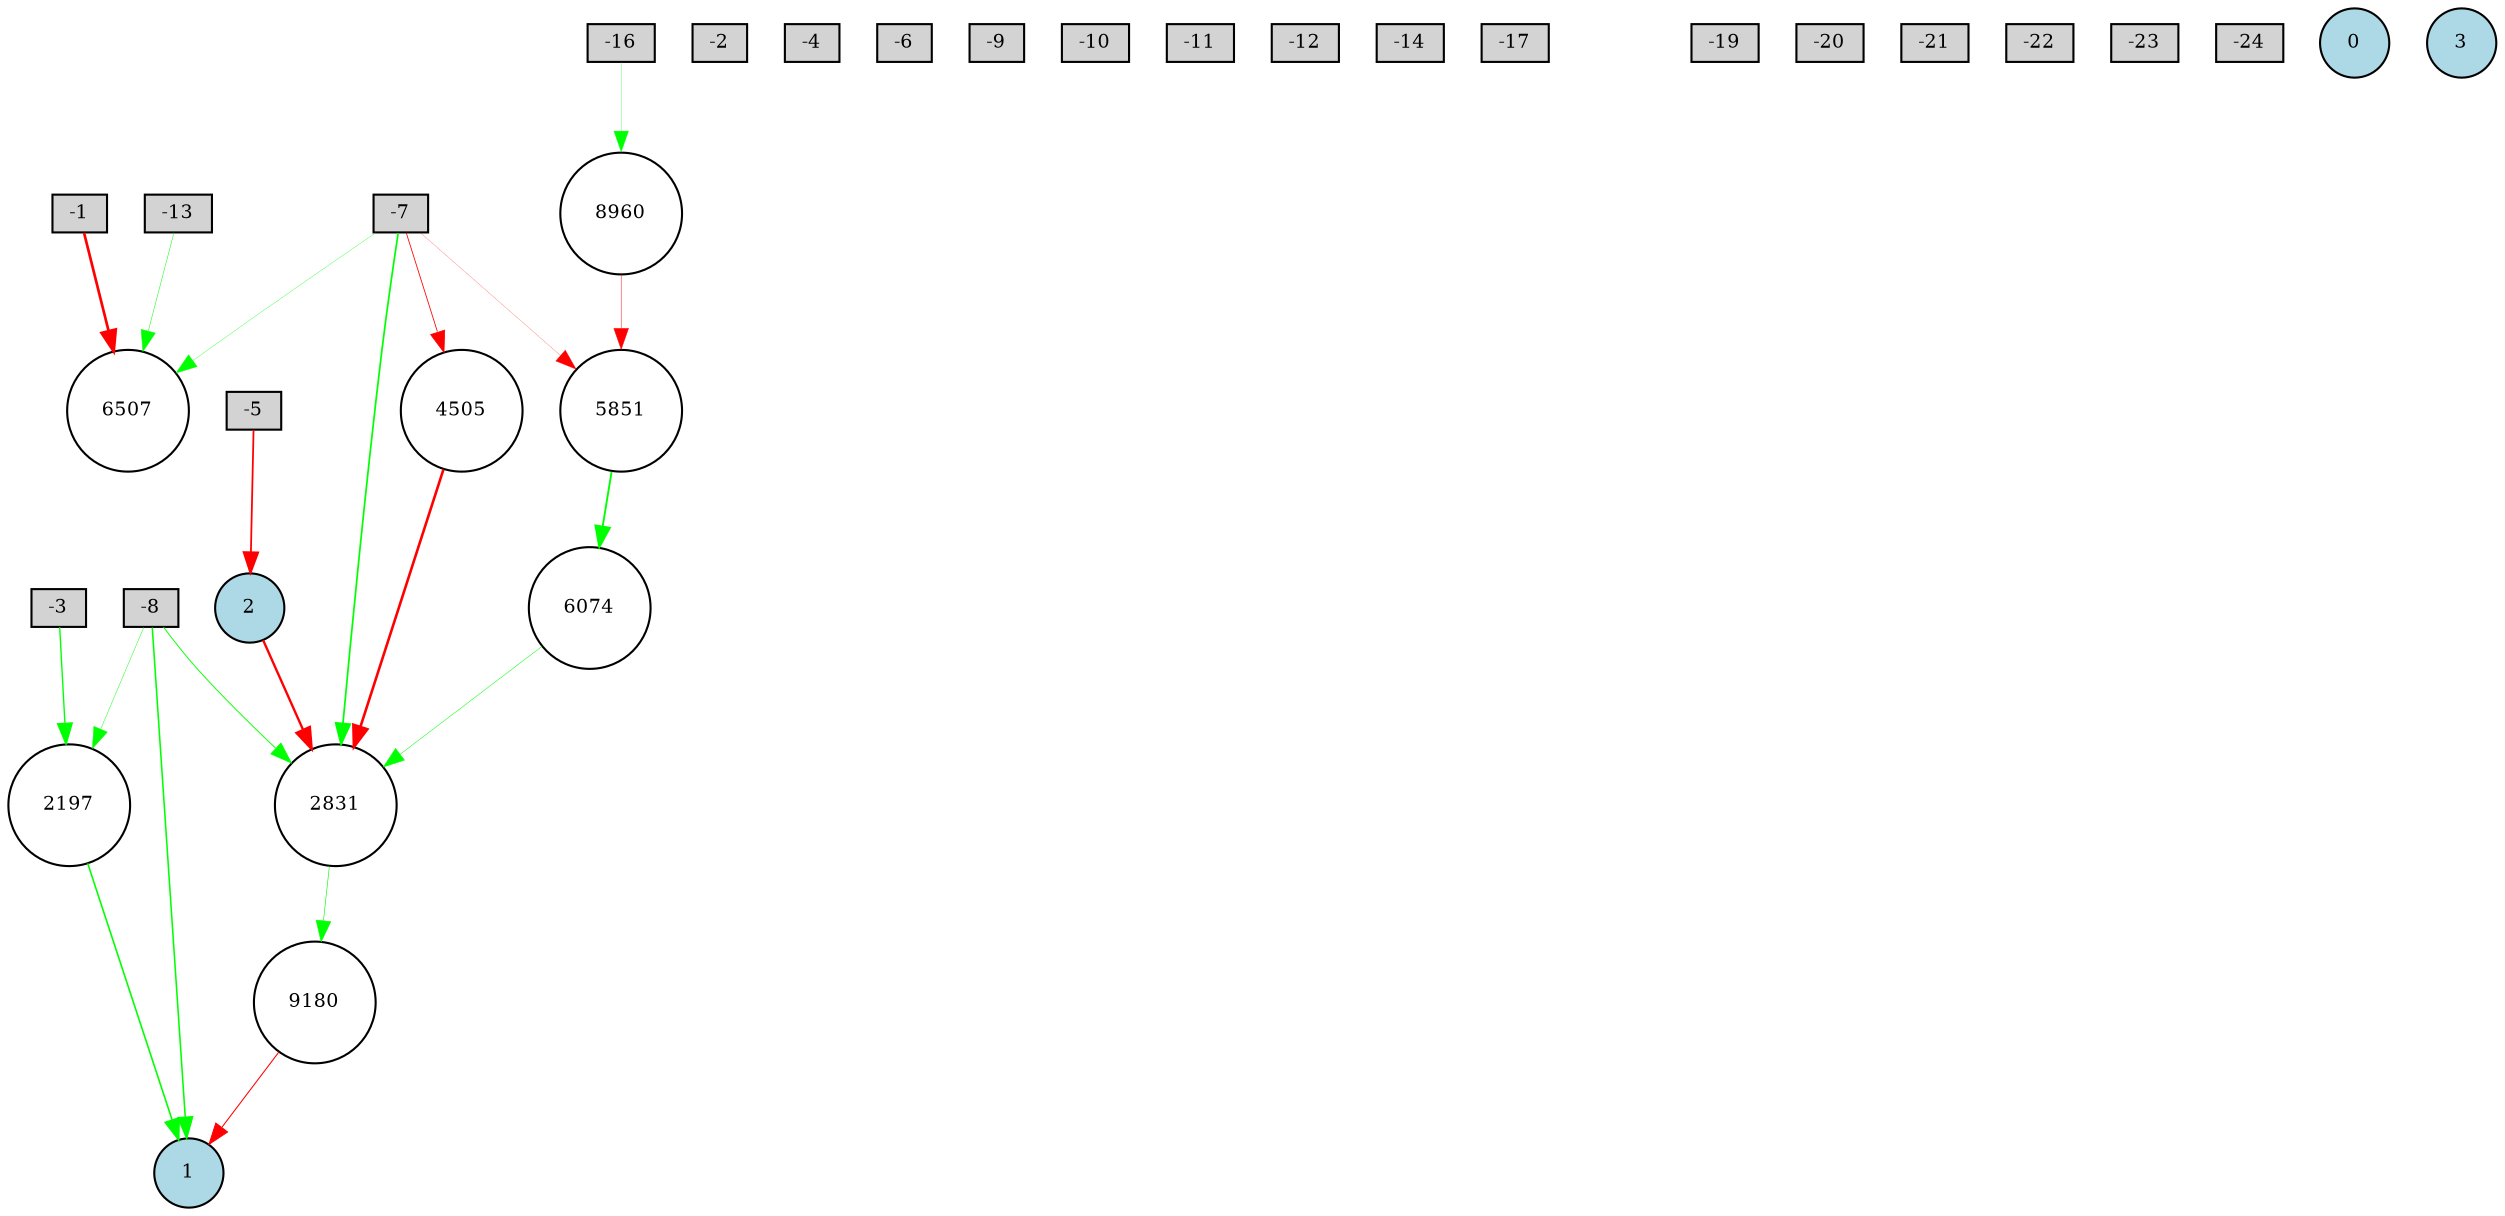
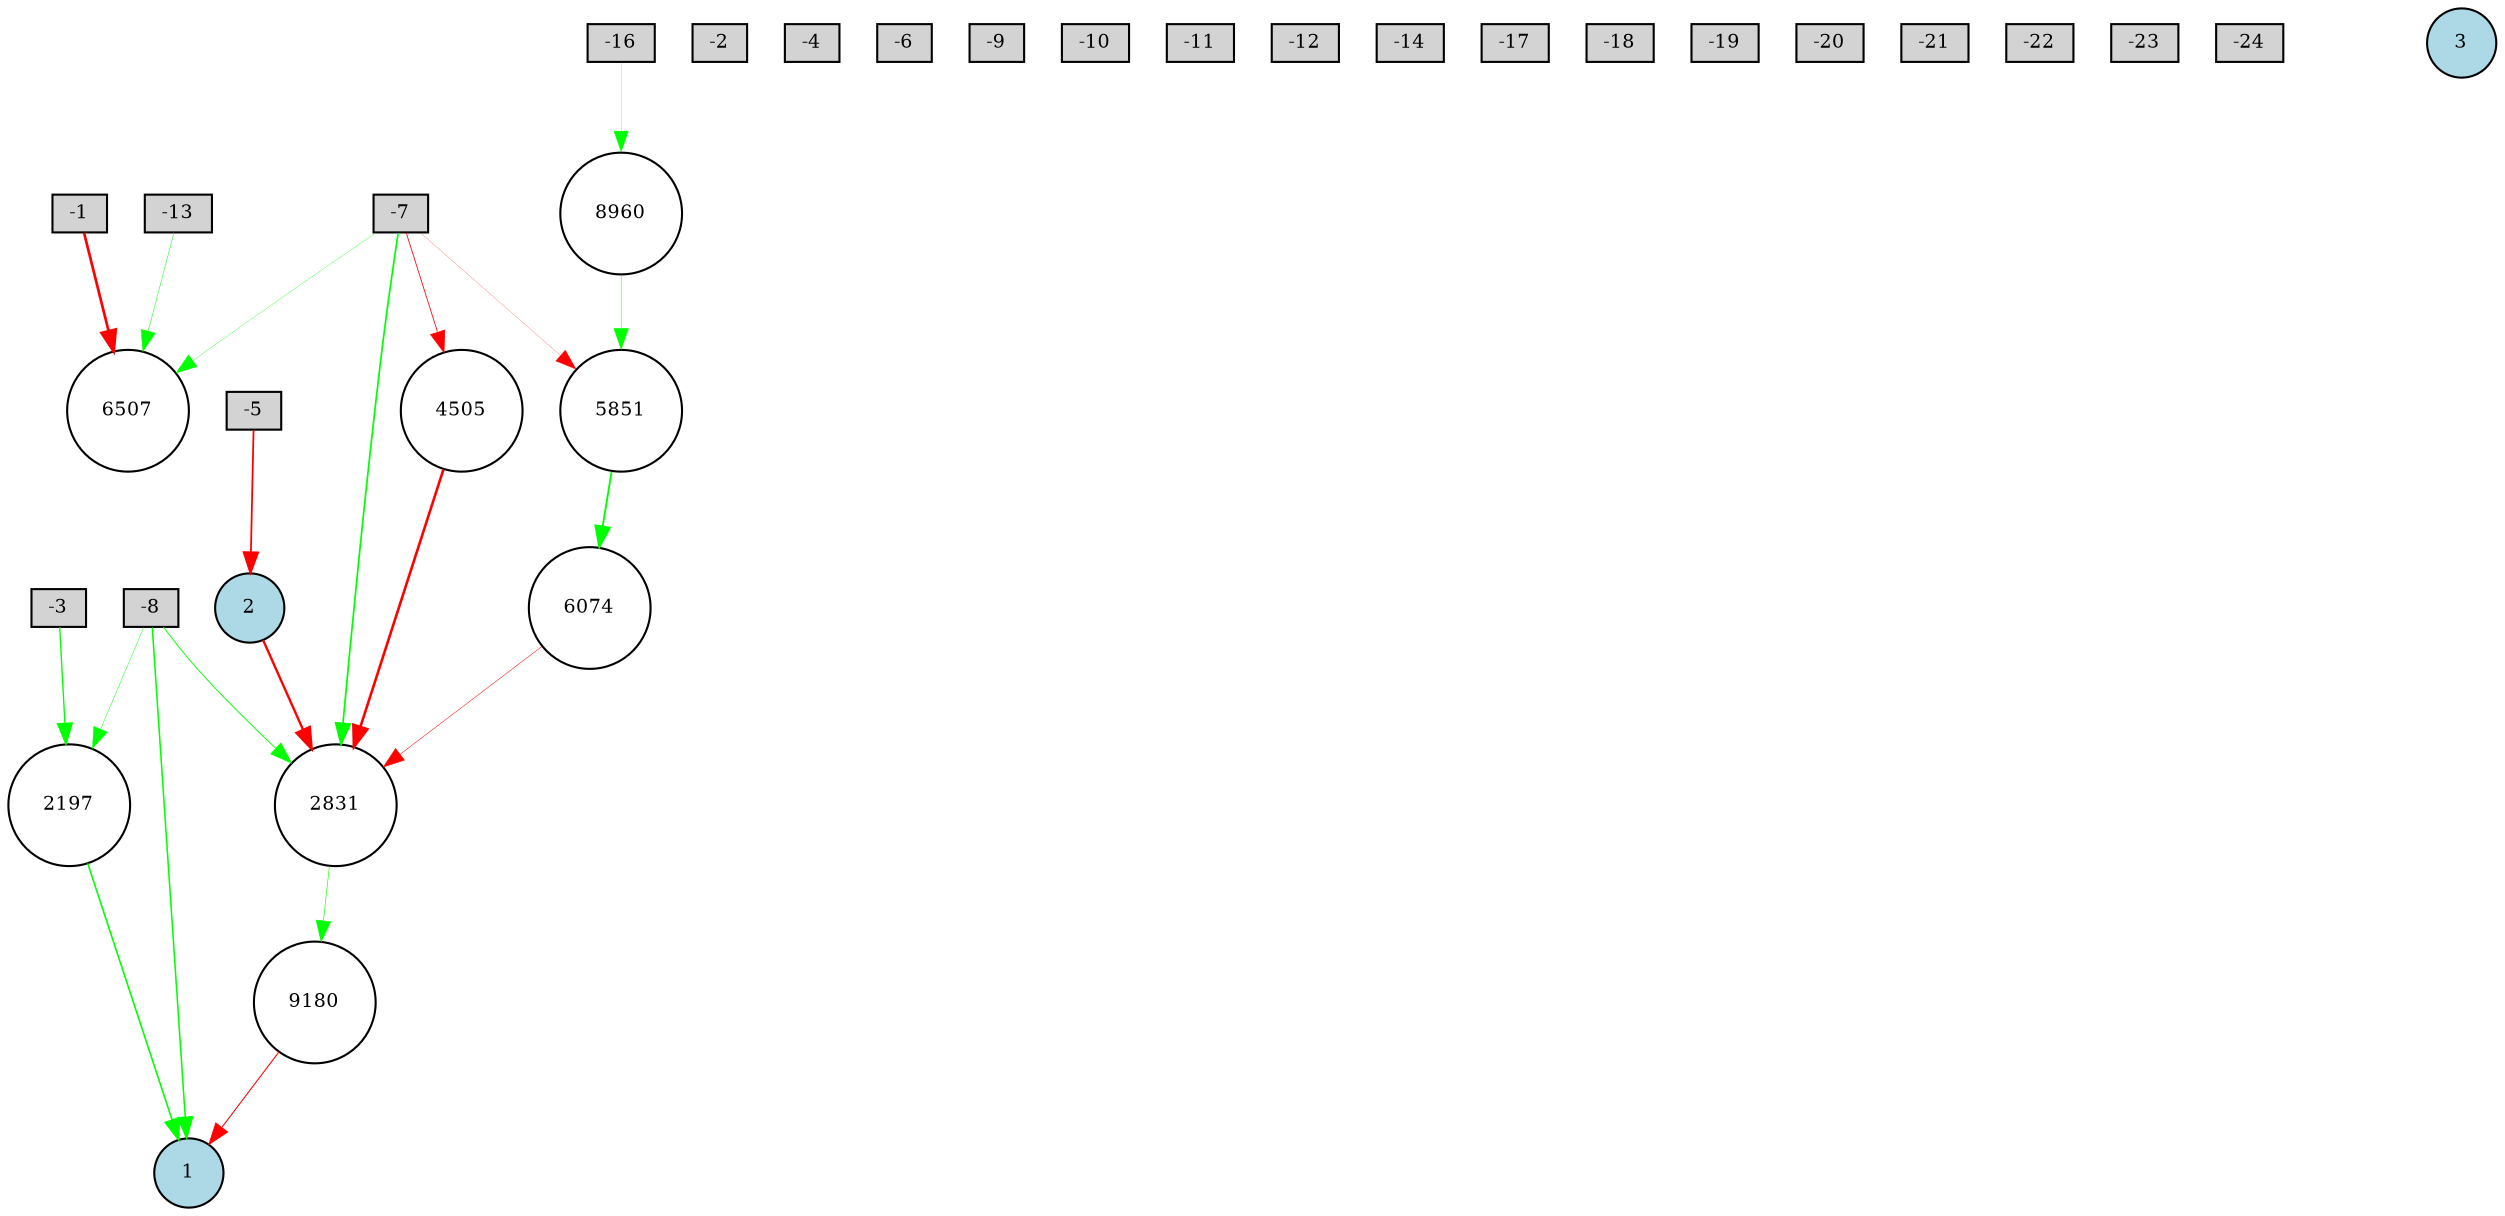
none -> (1620, 43)
(2355, 43) -> none
(621, 301) -> (621, 301)
(471, 700) -> (471, 700)
